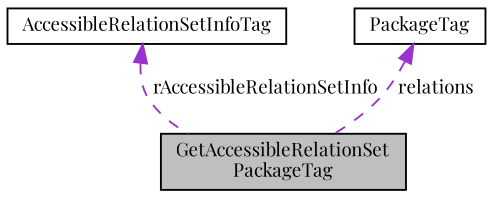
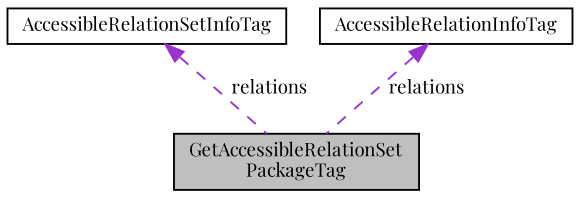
(420, 26) -> (446, 26)
(264, 89) -> (268, 89)
